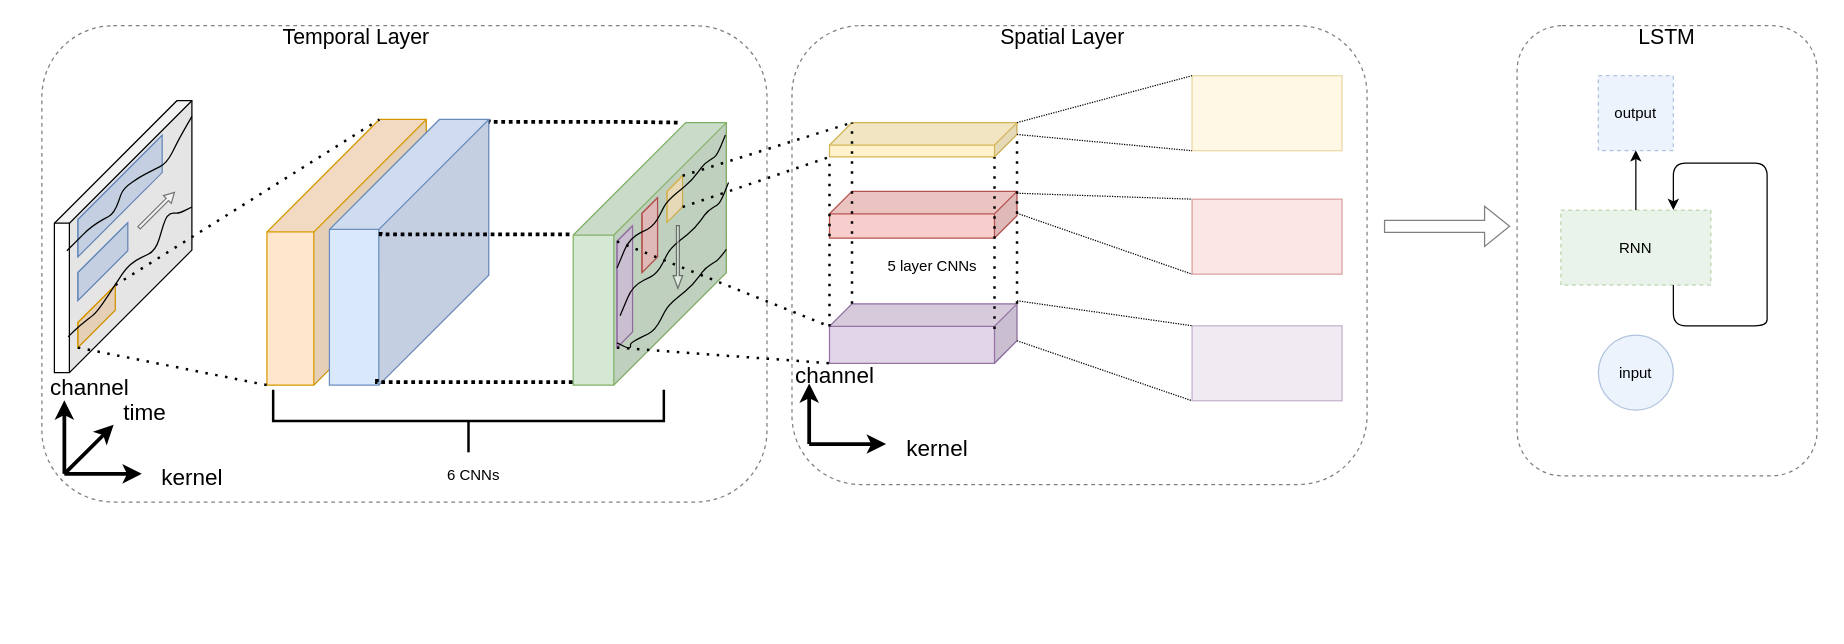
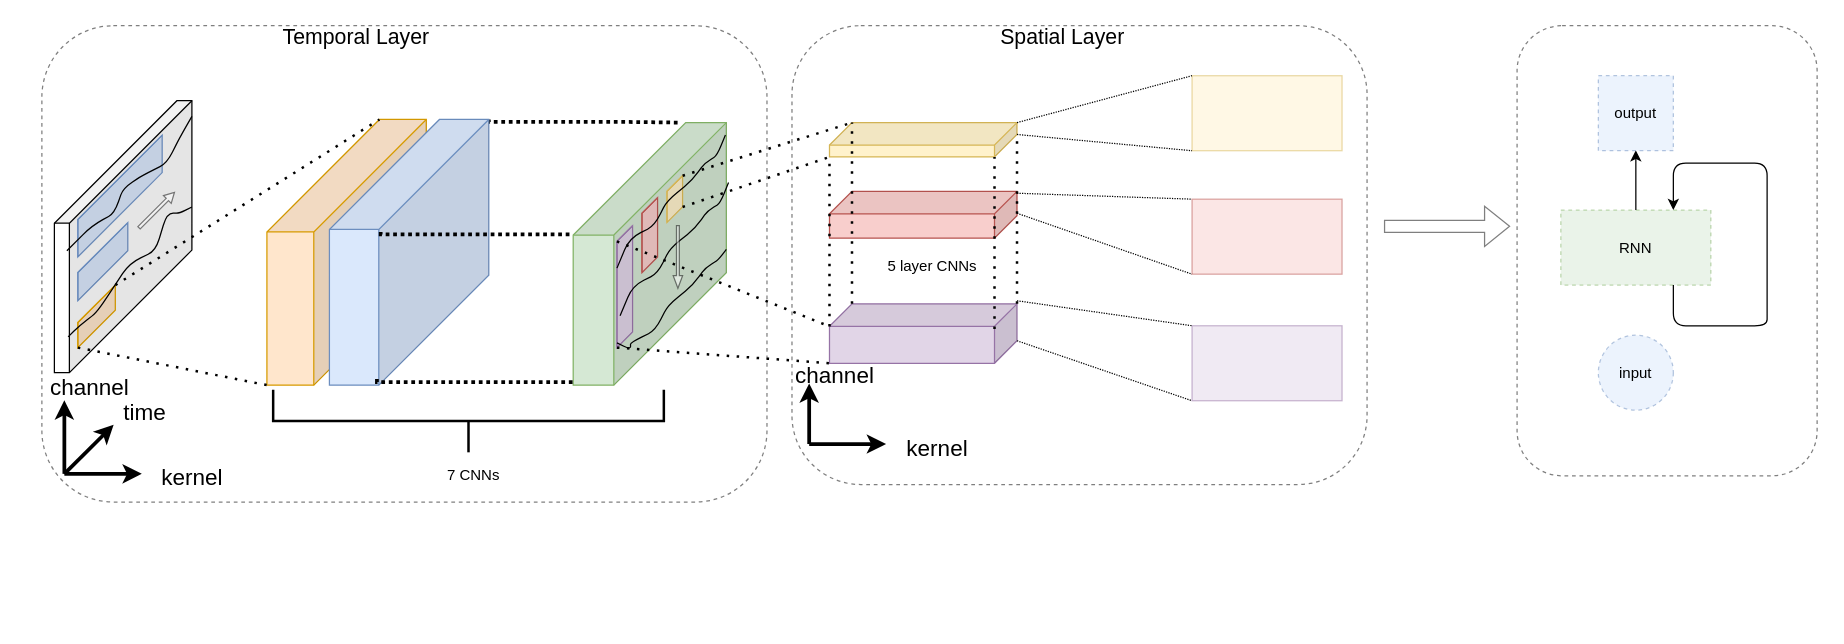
(1667, 38) -> none
(1636, 373) -> (1636, 373)
(474, 476) -> (474, 476)
